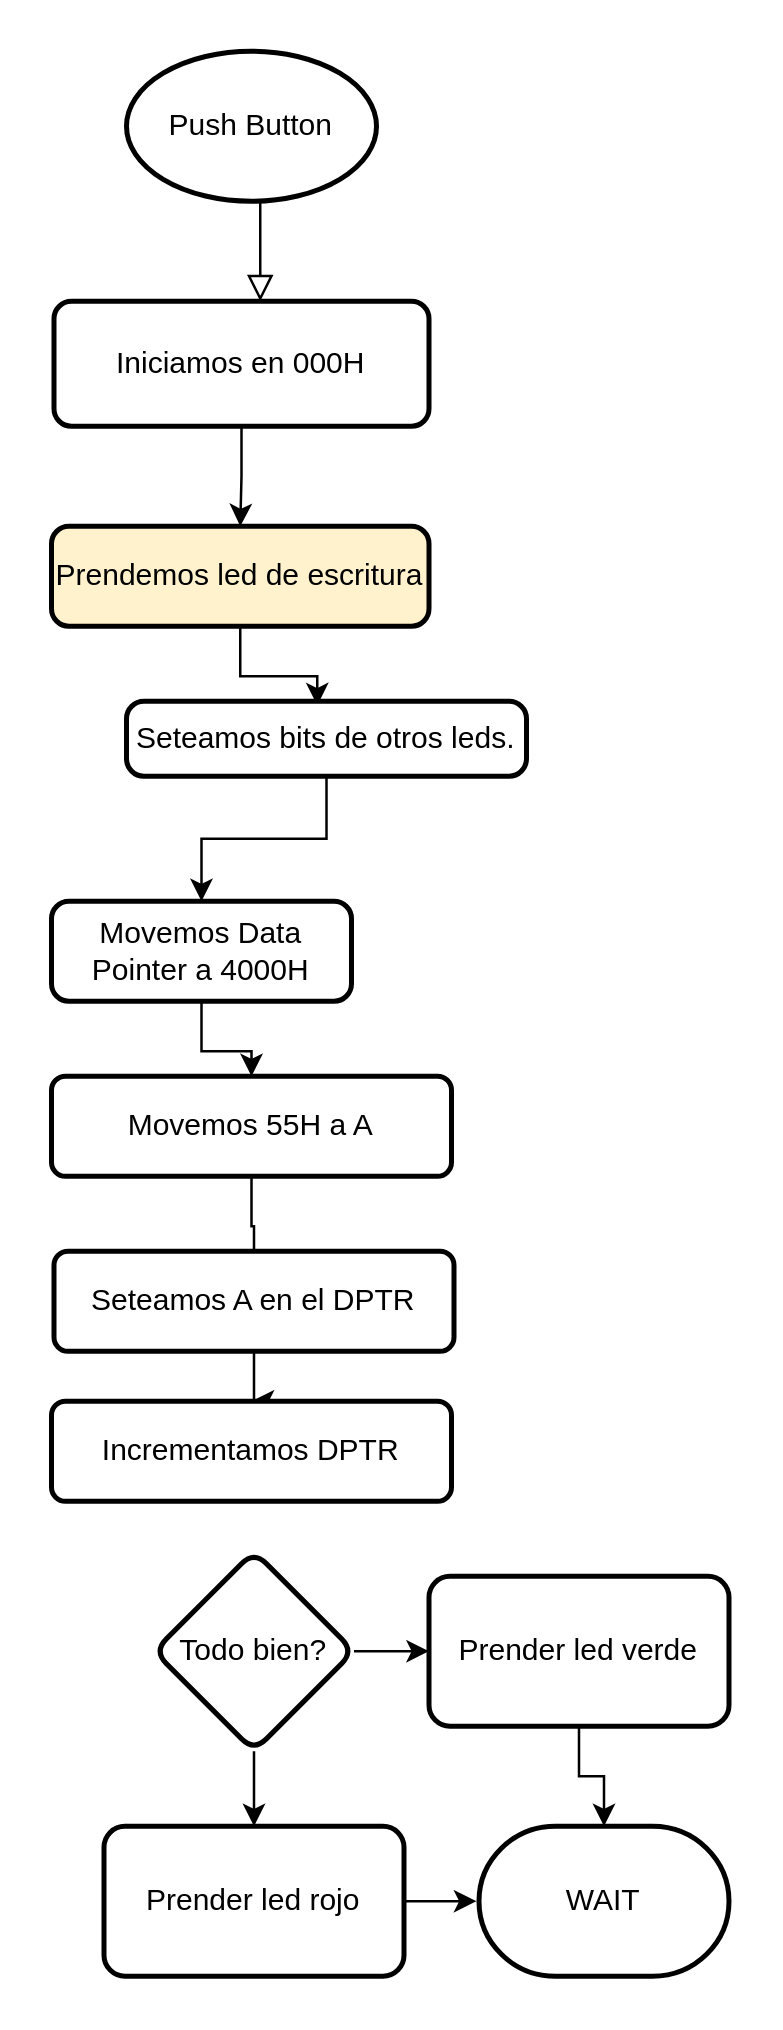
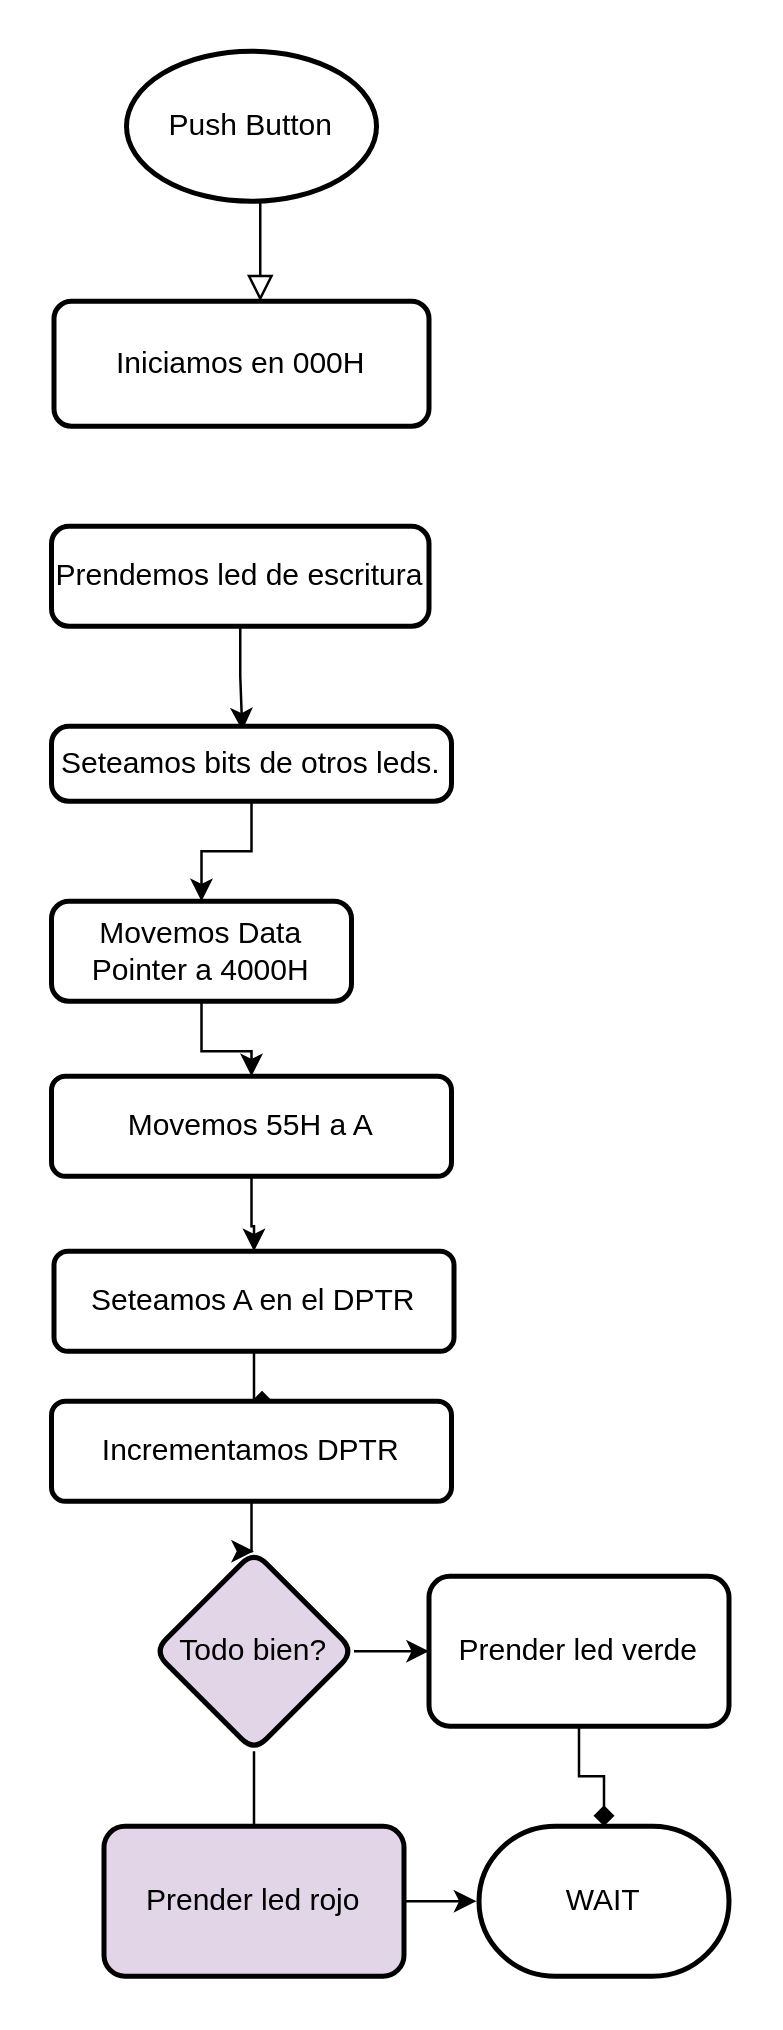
(241, 468) -> none
(240, 576) -> (240, 576)
(326, 739) -> (251, 764)
(254, 1240) -> (254, 1233)
(254, 1397) -> (254, 1397)
none -> (251, 1533)
(254, 1651) -> (254, 1651)
(604, 1807) -> (604, 1806)
(254, 1808) -> (254, 1815)
(254, 1901) -> (254, 1901)
